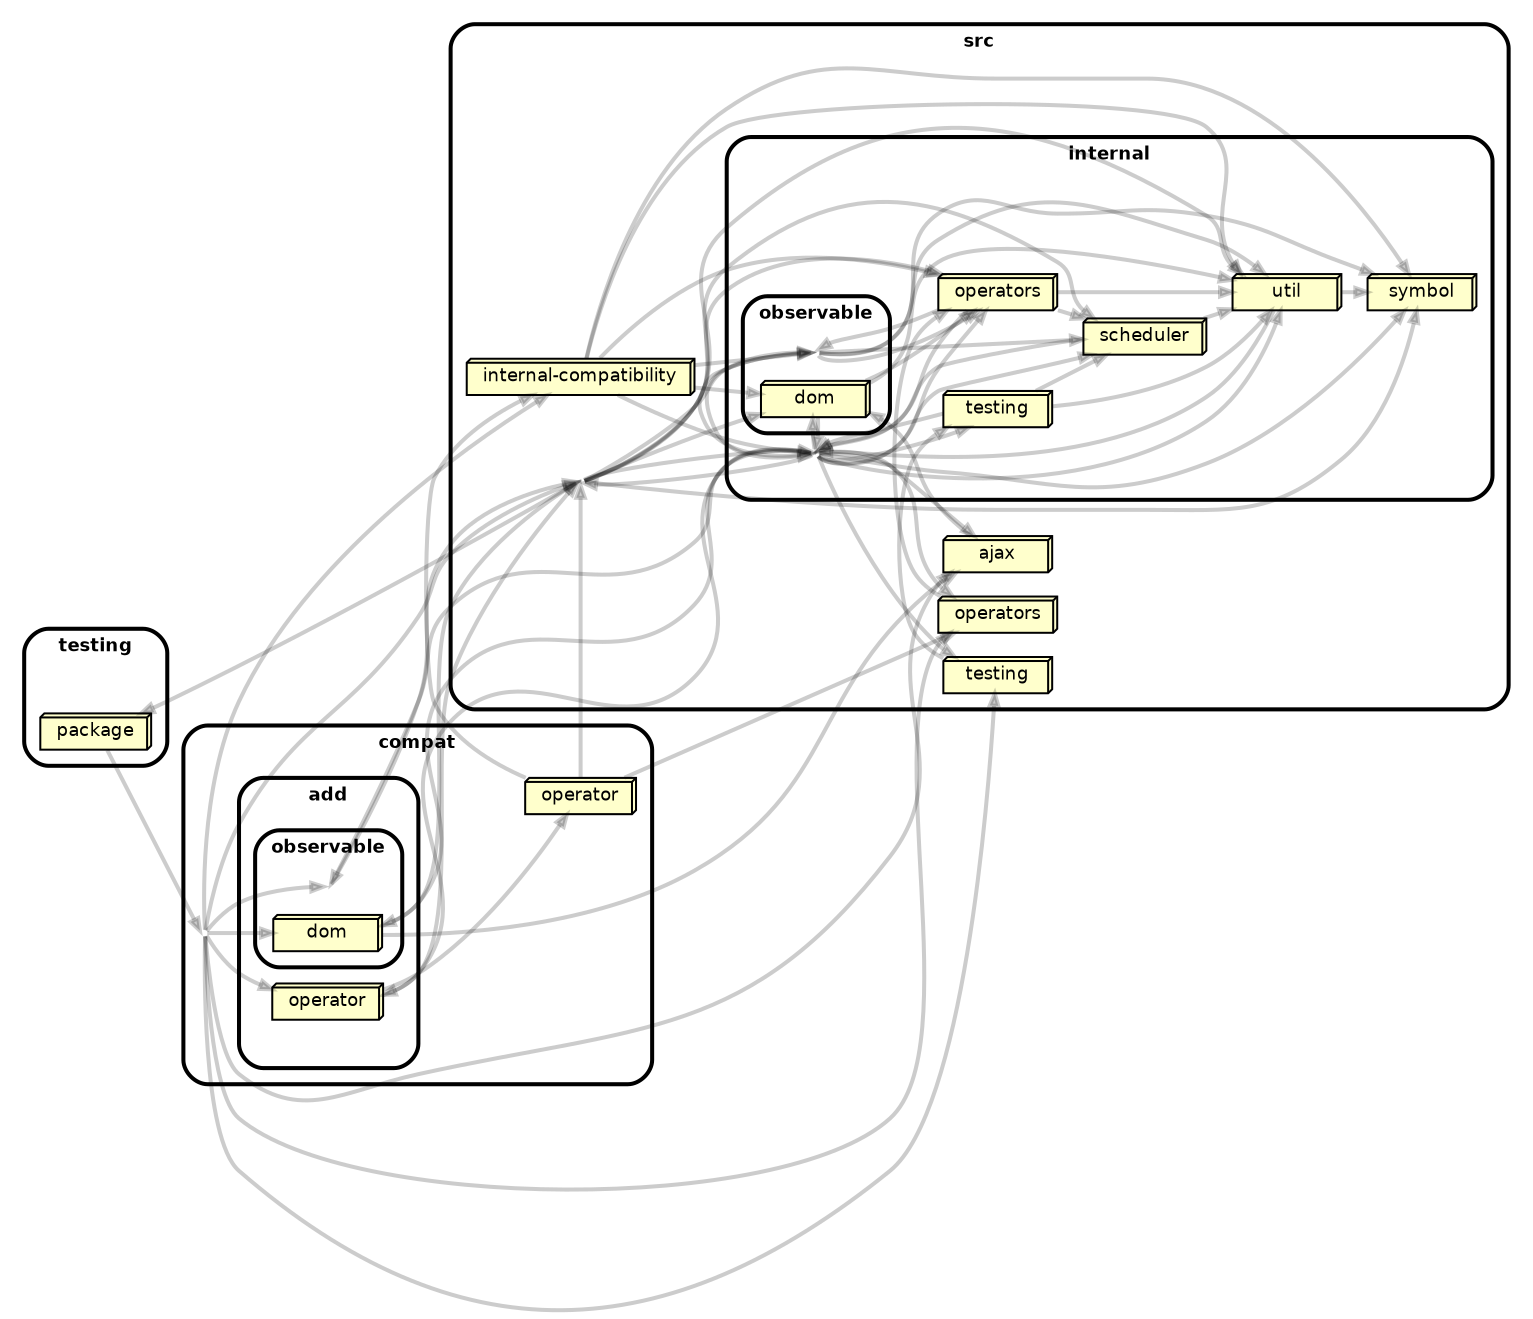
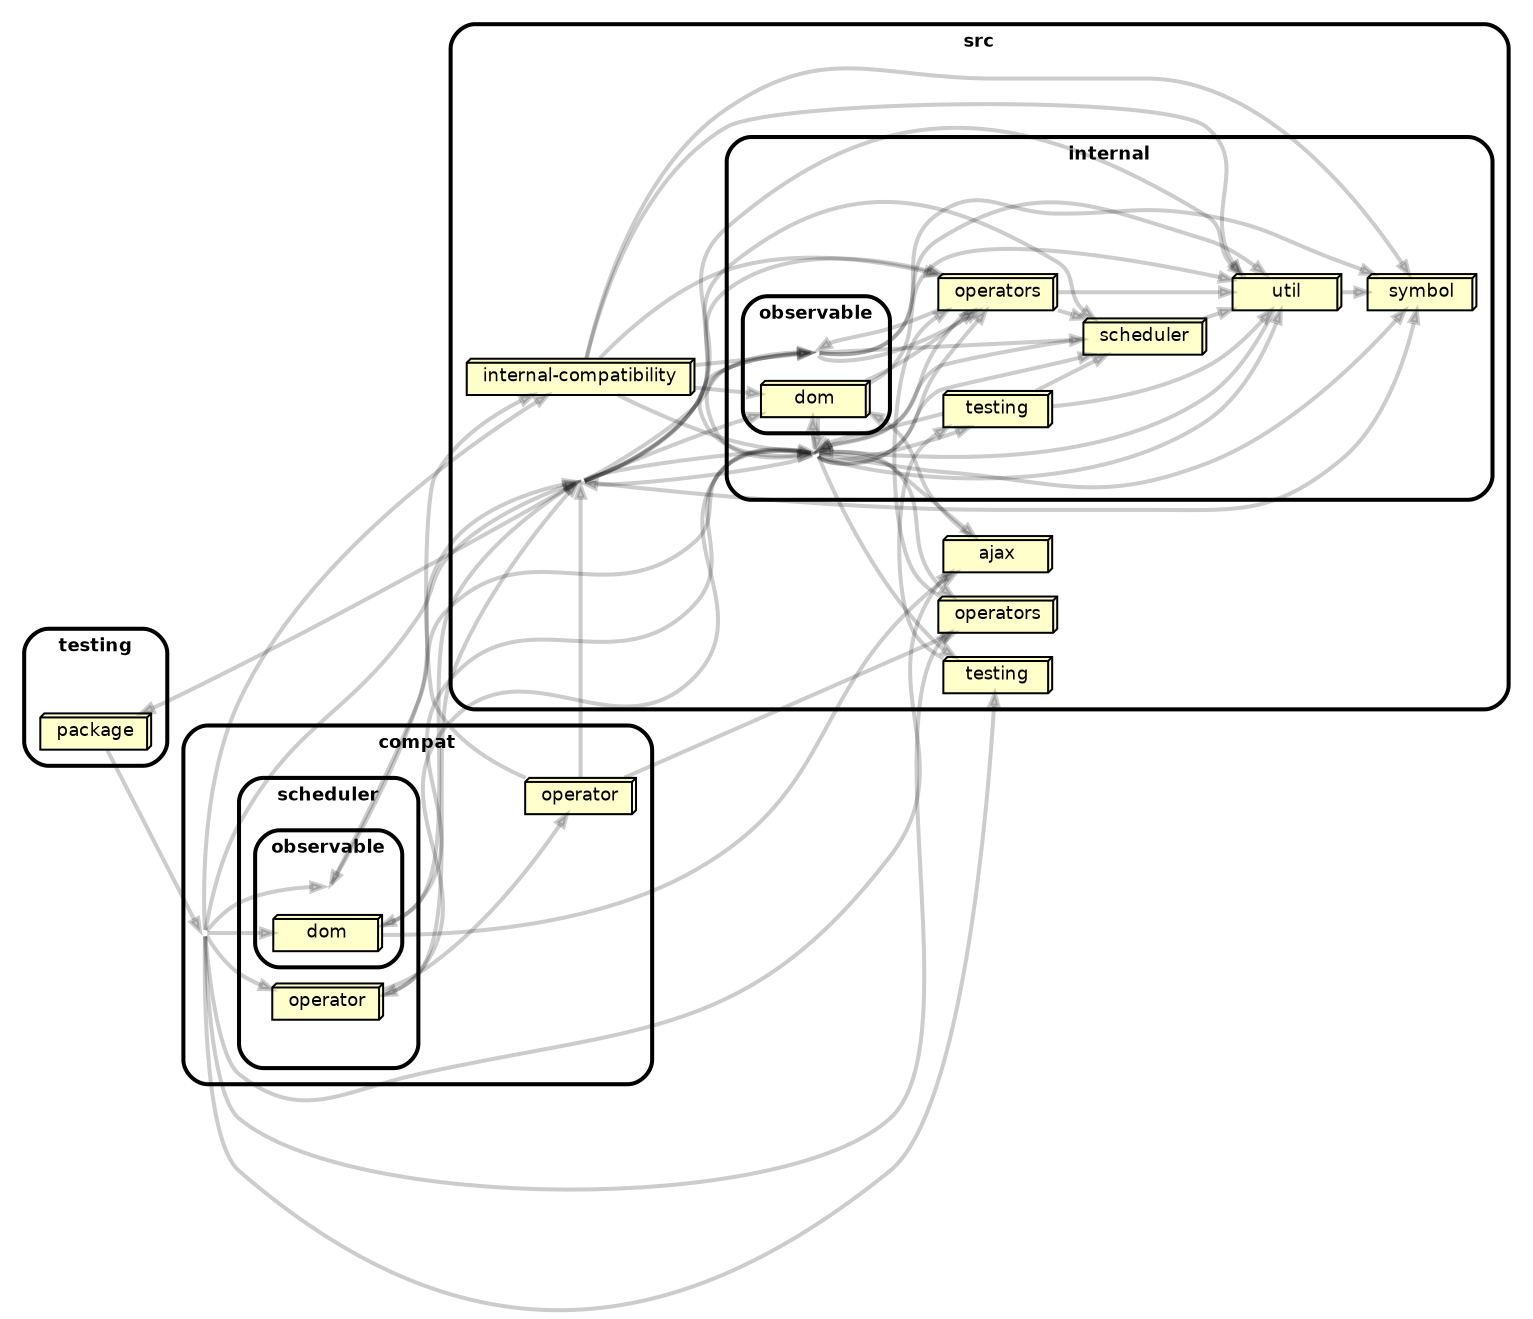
(329, 796) -> (329, 796)
